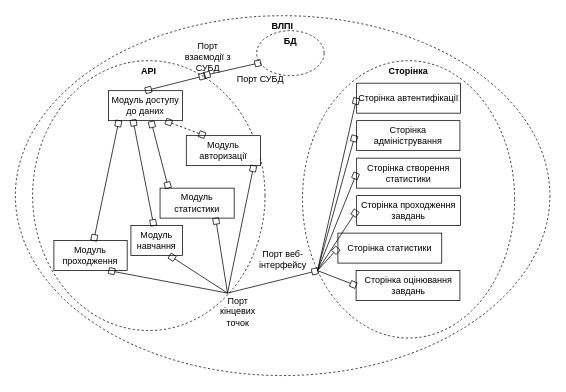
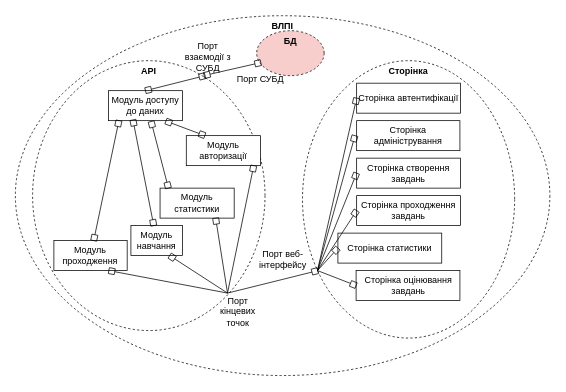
(291, 53) -> (291, 53)
(185, 128) -> (185, 128)
(409, 173) -> (409, 173)
